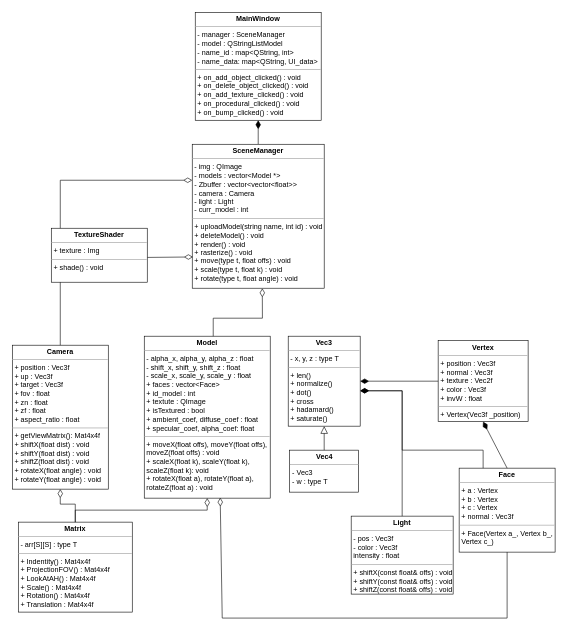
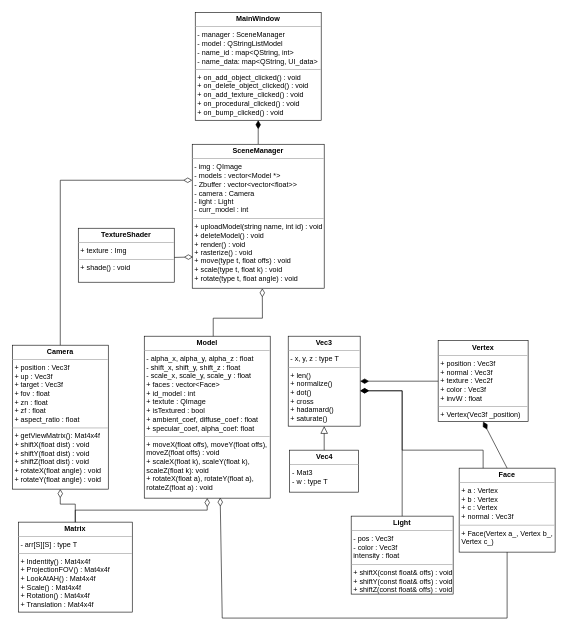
(99, 255) -> (126, 255)
(310, 463) -> (310, 463)
